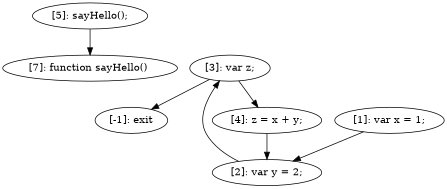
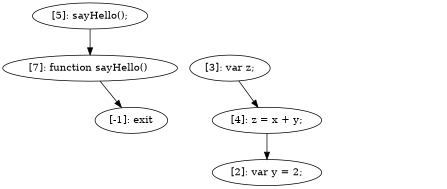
(184, 93) -> (108, 91)
(389, 120) -> none
(205, 131) -> none
